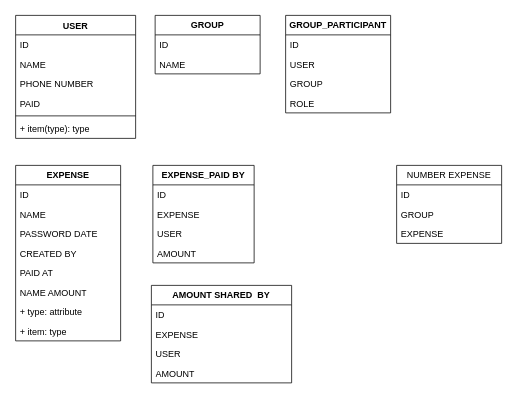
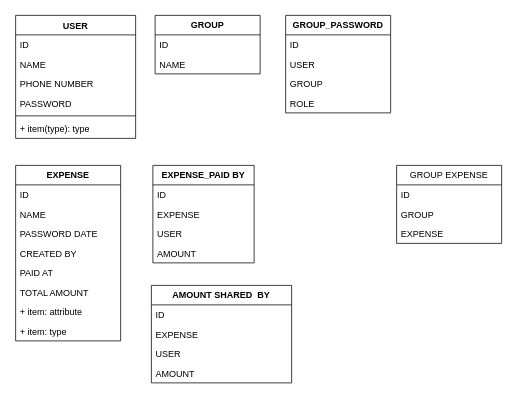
(338, 25) -> (338, 25)
(30, 104) -> (40, 104)
(449, 175) -> (449, 175)
(46, 293) -> (49, 293)
(58, 313) -> (57, 313)
